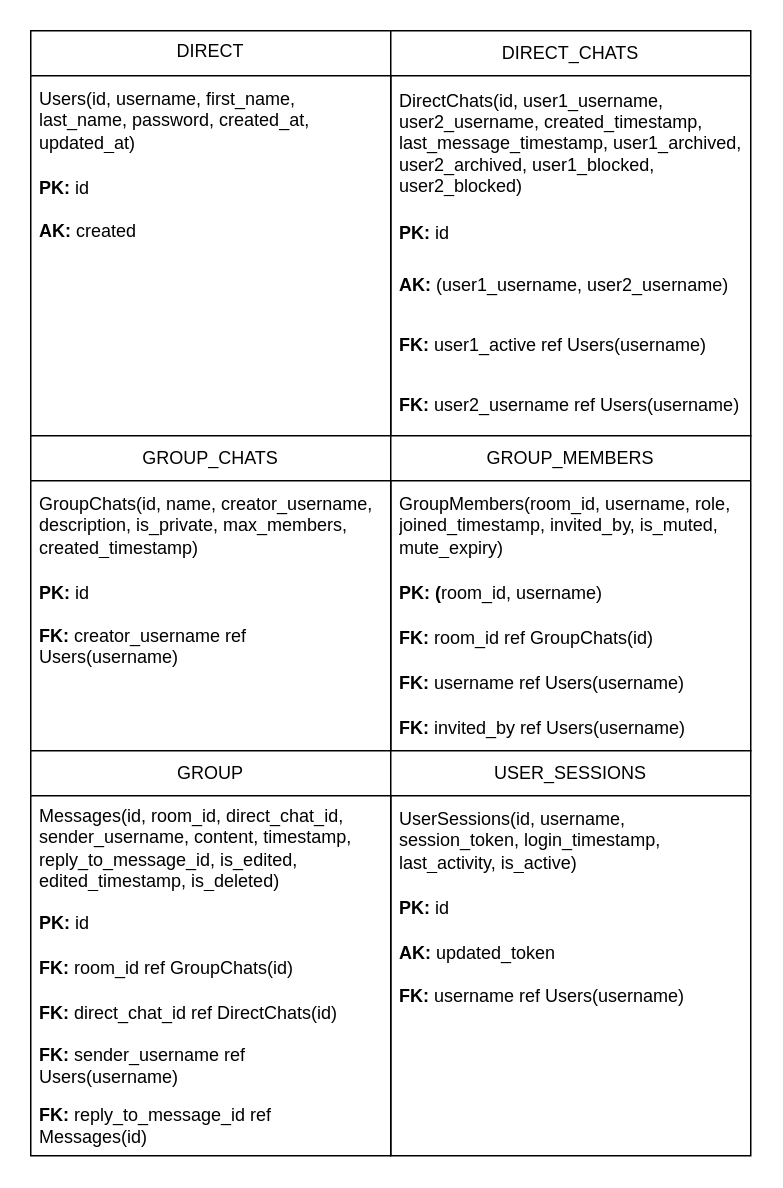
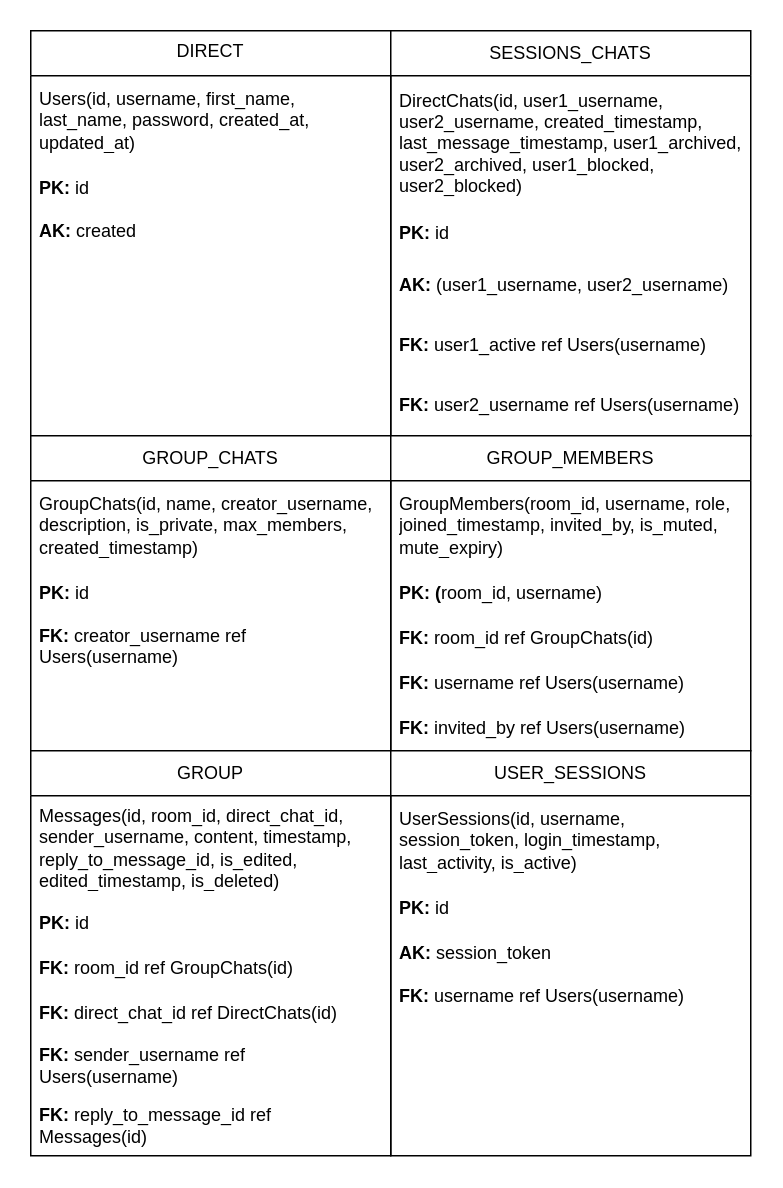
(571, 53) -> (571, 53)
(481, 953) -> (478, 953)
